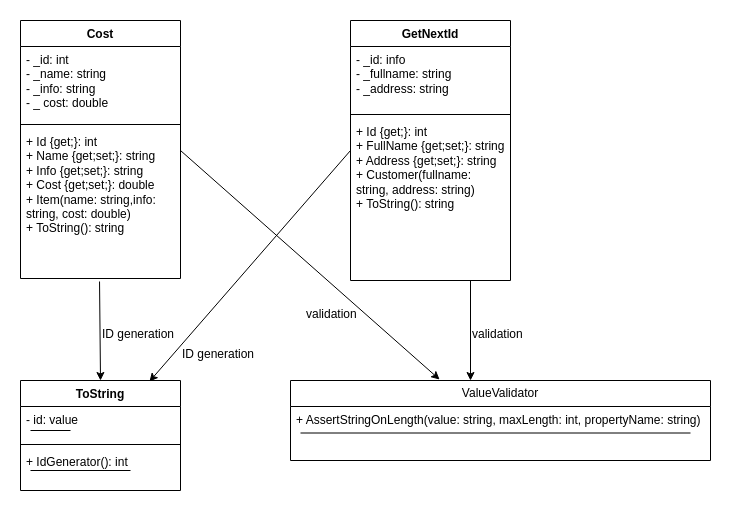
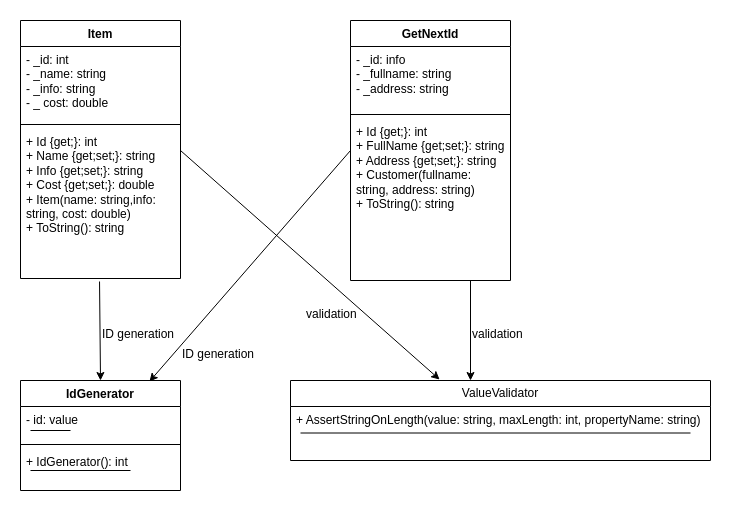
(101, 35) -> (101, 35)
(101, 395) -> (101, 395)
